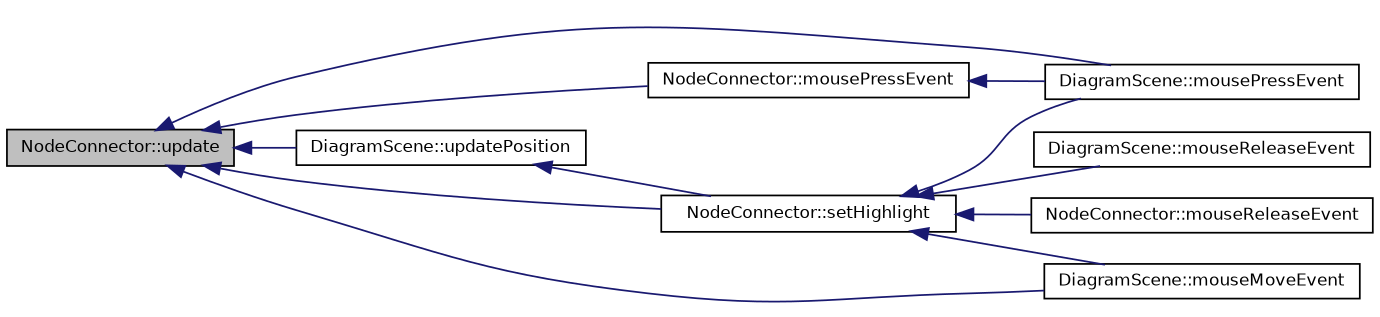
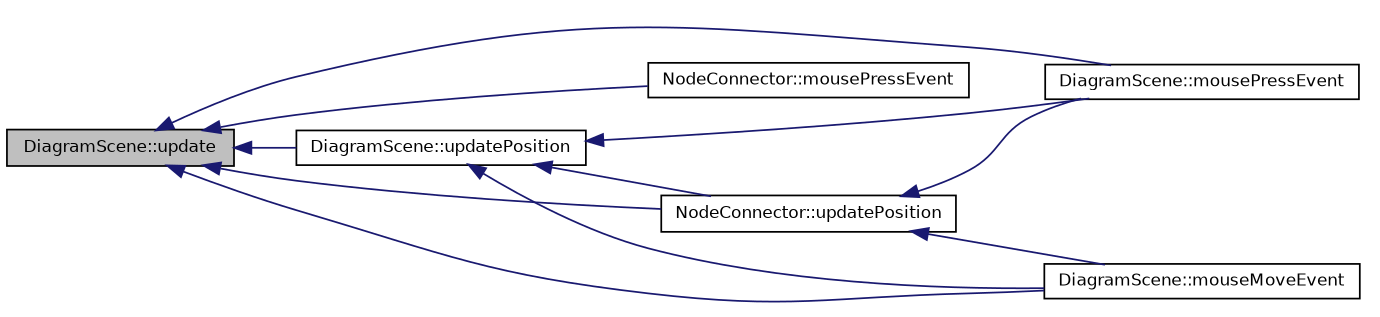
(1016, 81) -> (847, 124)
(120, 148) -> (120, 148)
(1202, 150) -> none
(809, 214) -> (809, 214)
(1202, 215) -> none
none -> (755, 270)
